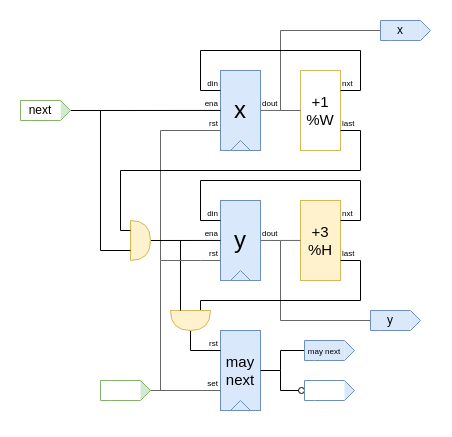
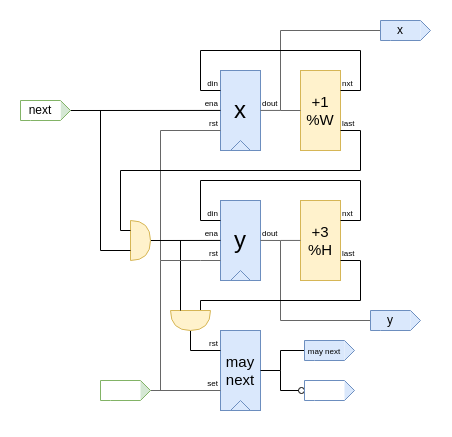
(321, 111) -> (321, 111)
